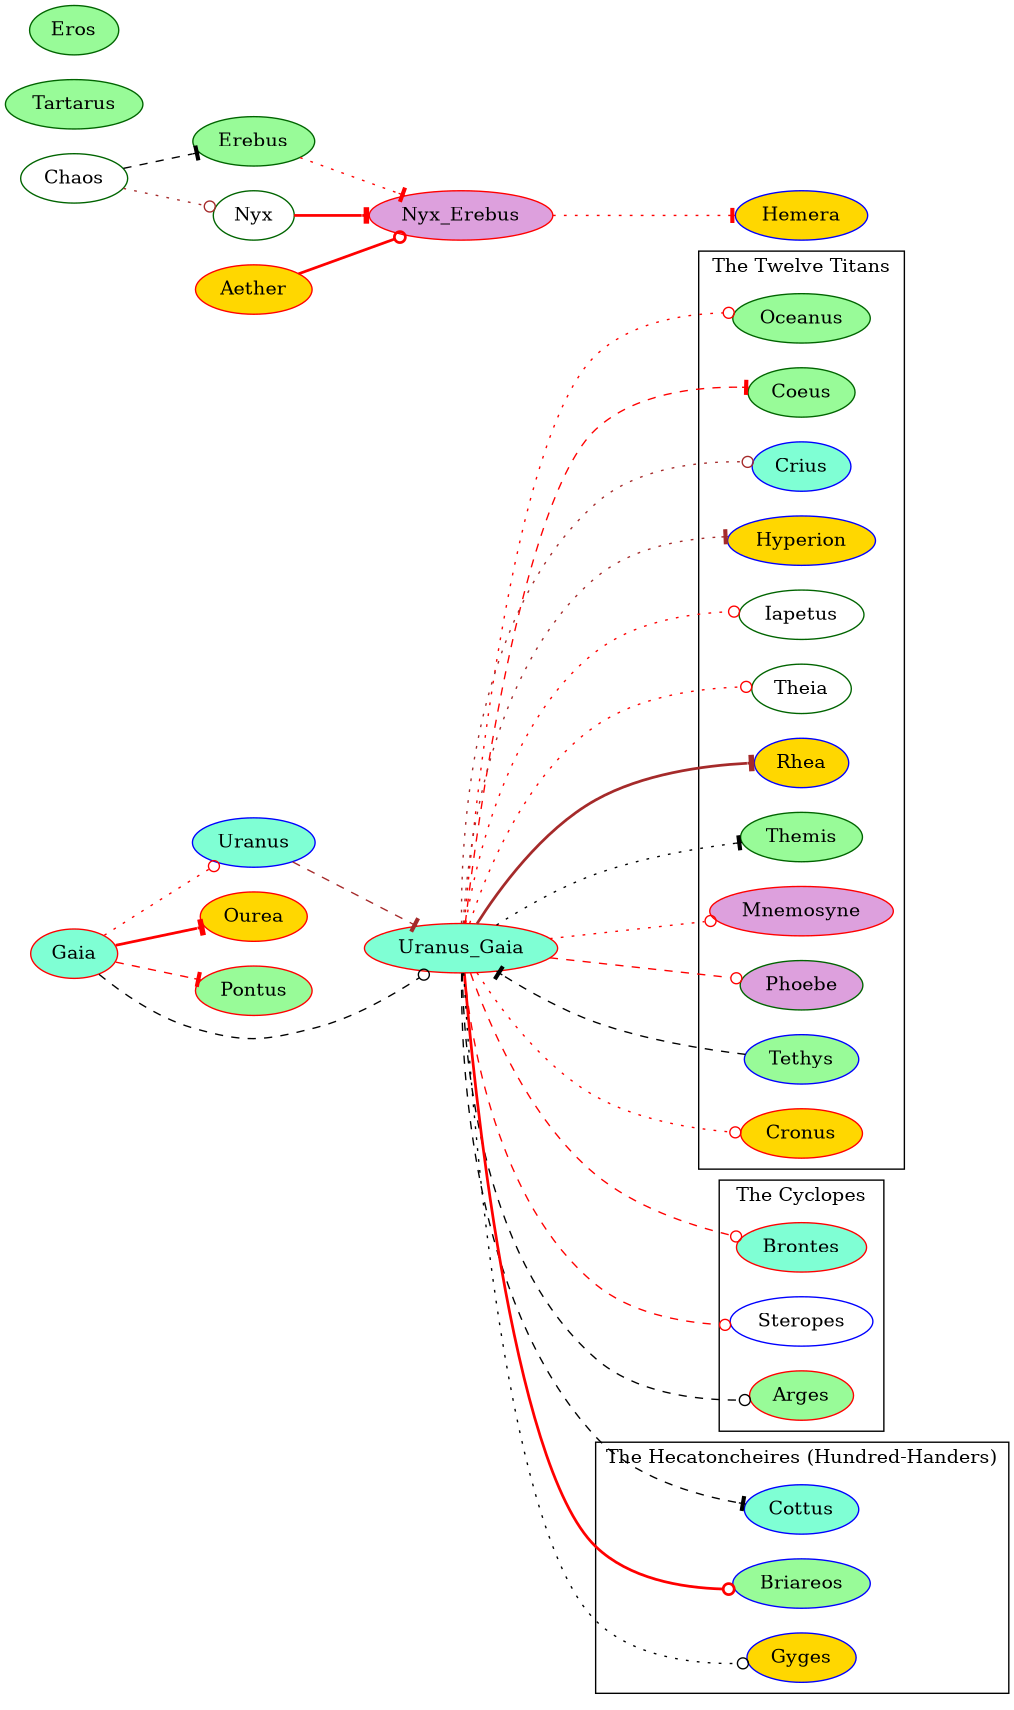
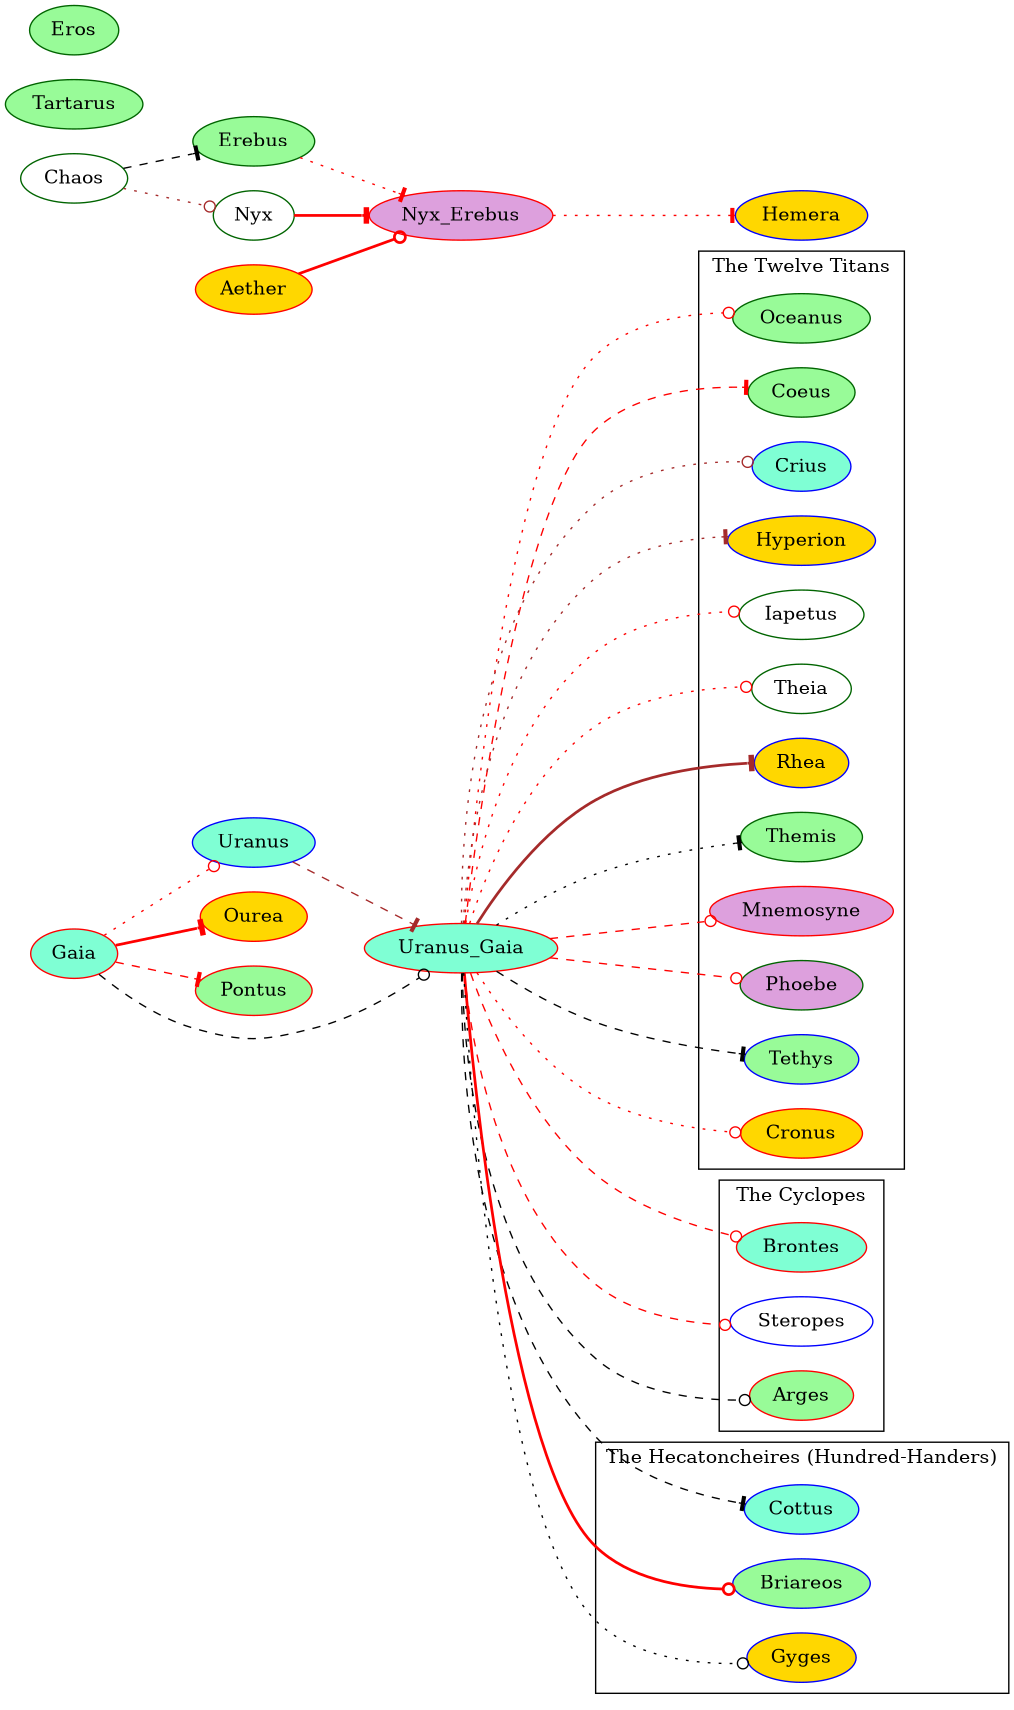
(627, 930) -> (627, 930)
(619, 1030) -> (612, 1028)
